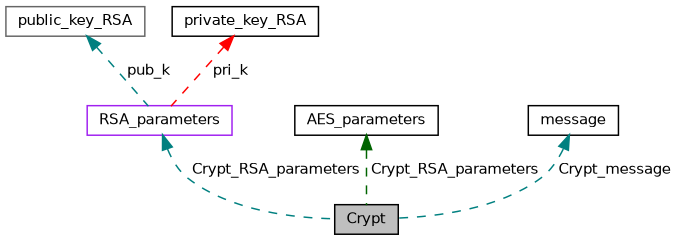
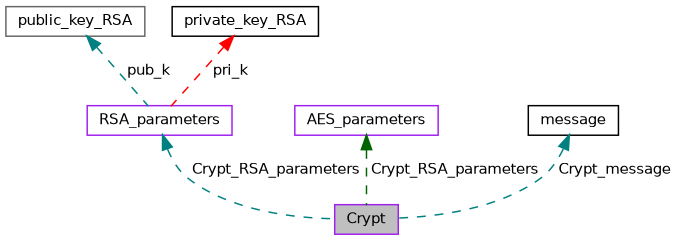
(366, 120) -> (366, 120)
(366, 219) -> (366, 219)
